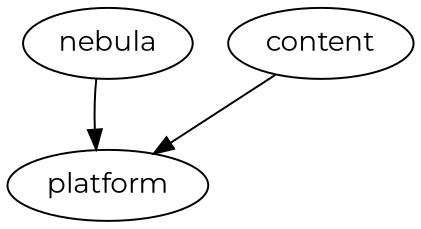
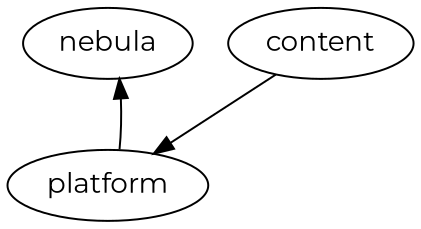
(95, 104) -> (121, 124)
